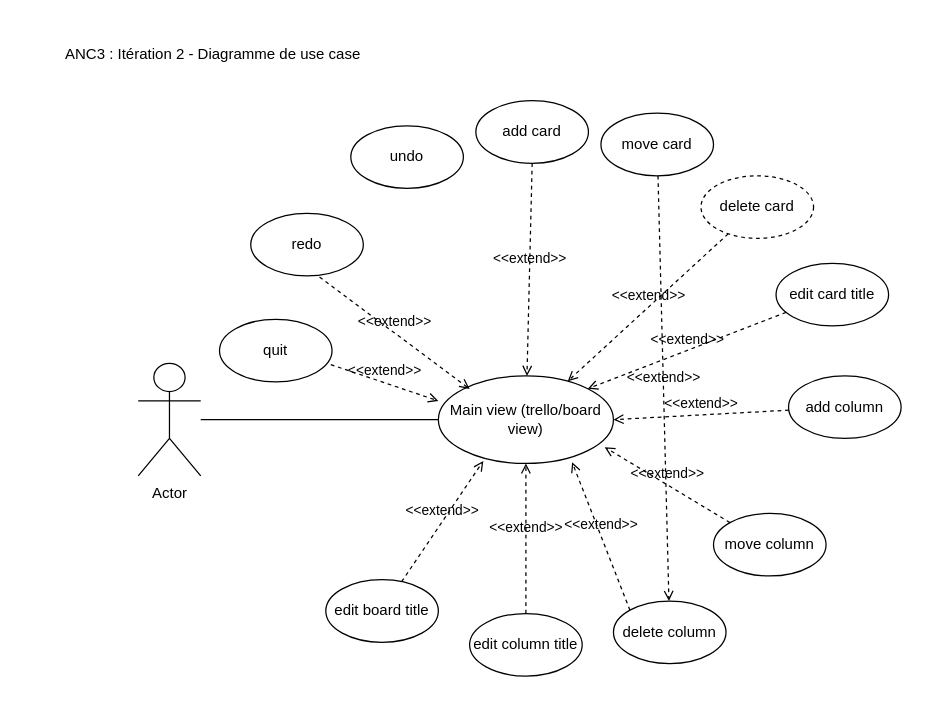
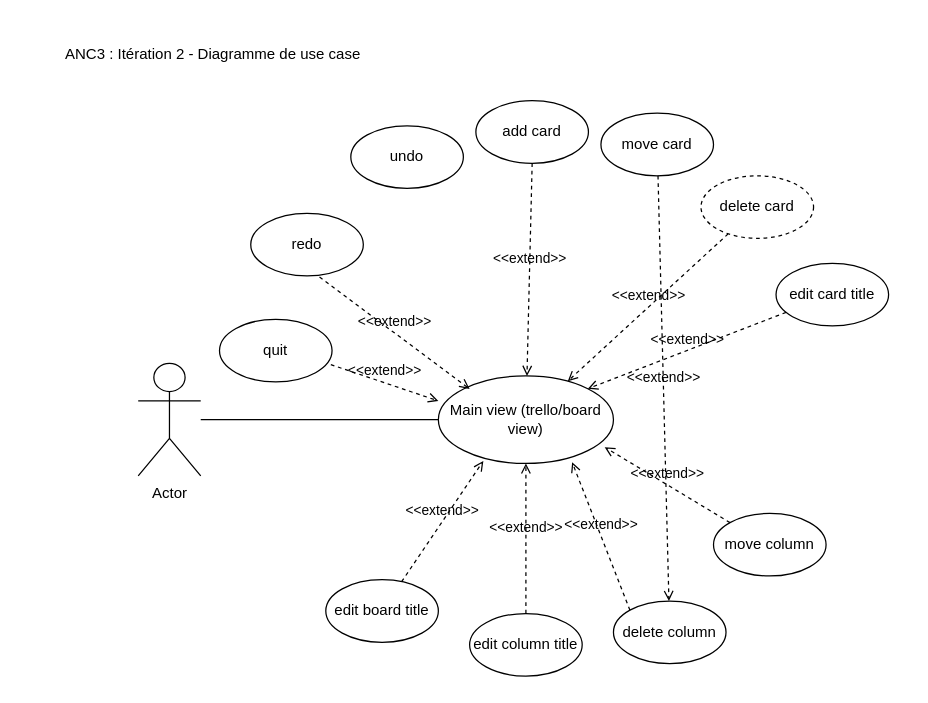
(844, 407) -> none
(702, 415) -> none
